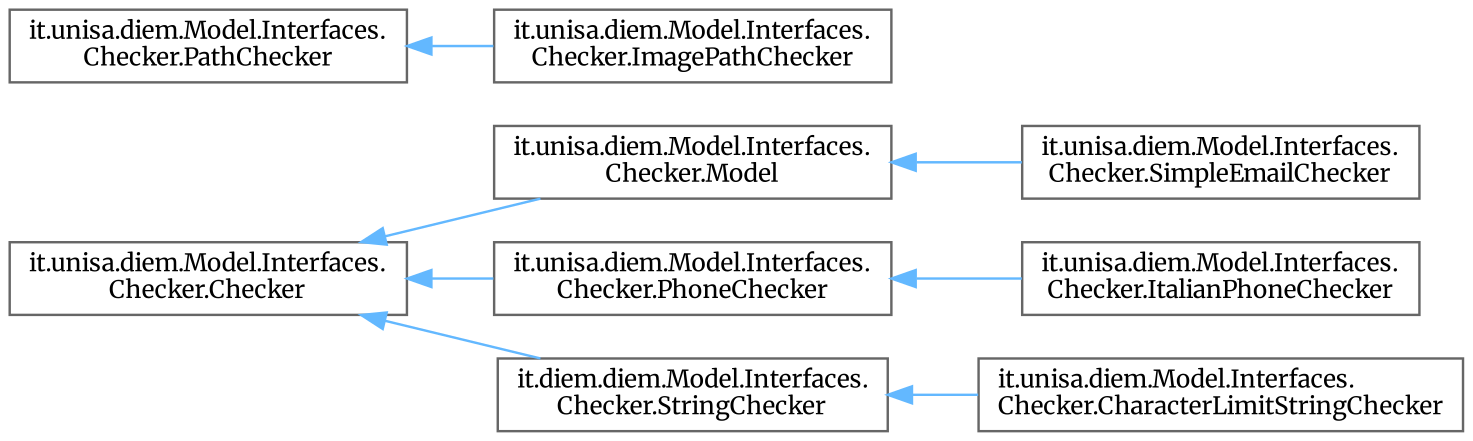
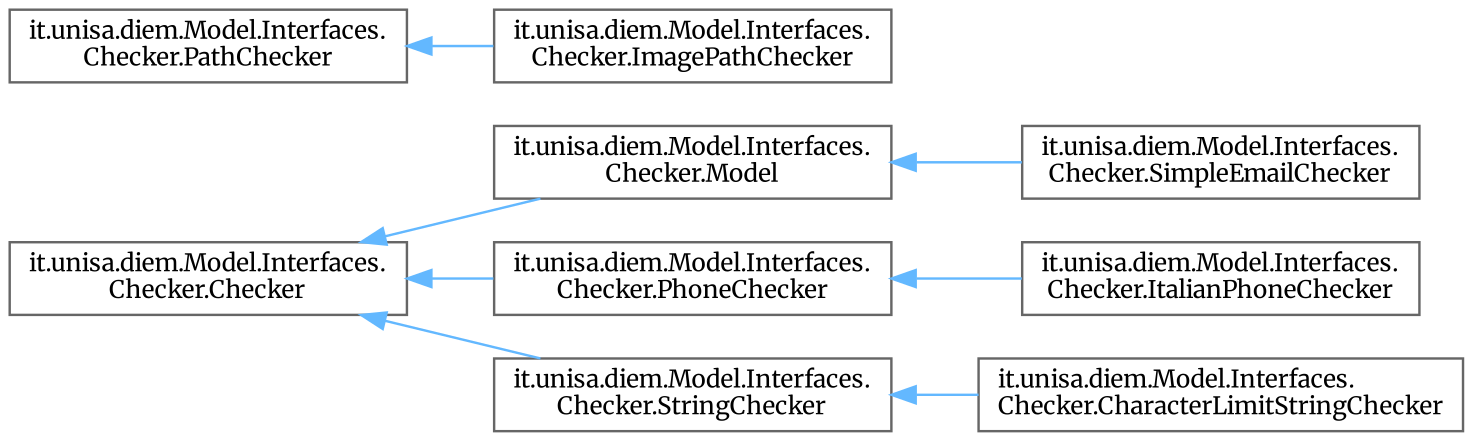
(693, 395) -> (693, 395)
